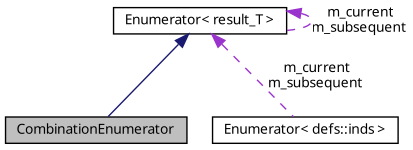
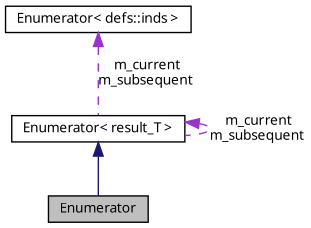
(258, 80) -> (98, 81)
(96, 130) -> (98, 209)
